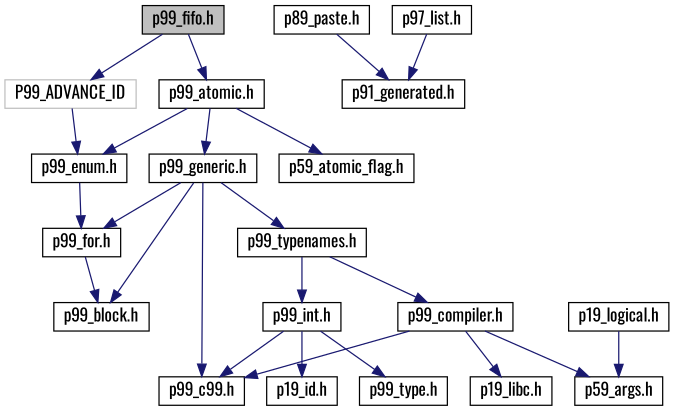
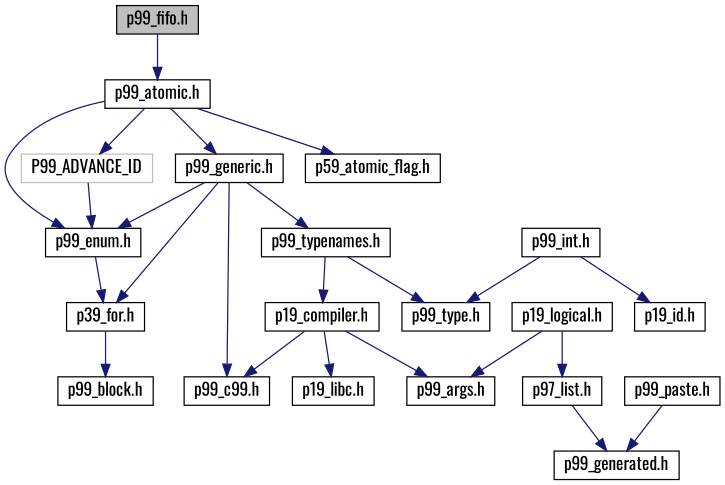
(322, 20) -> (672, 391)
(132, 54) -> (127, 127)
(403, 94) -> (617, 465)
(156, 238) -> (167, 202)
(82, 243) -> (106, 317)
(302, 273) -> (380, 276)
(455, 317) -> (322, 317)
none -> (562, 348)
(257, 350) -> none
(619, 391) -> (451, 391)
